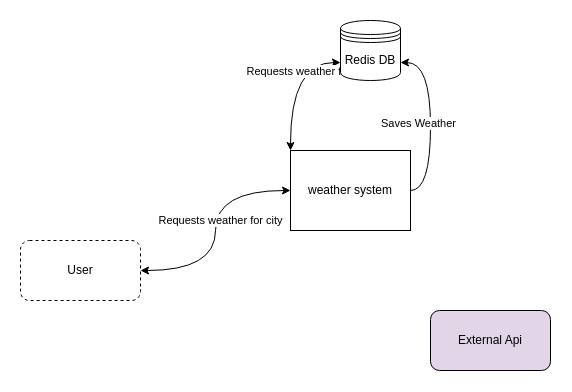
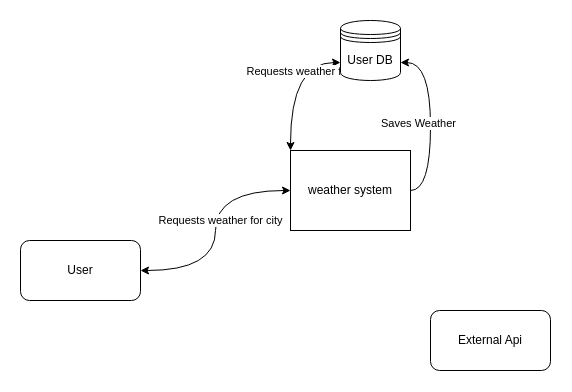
(371, 61) -> (371, 61)
(81, 271) -> (81, 271)
(491, 341) -> (491, 341)
